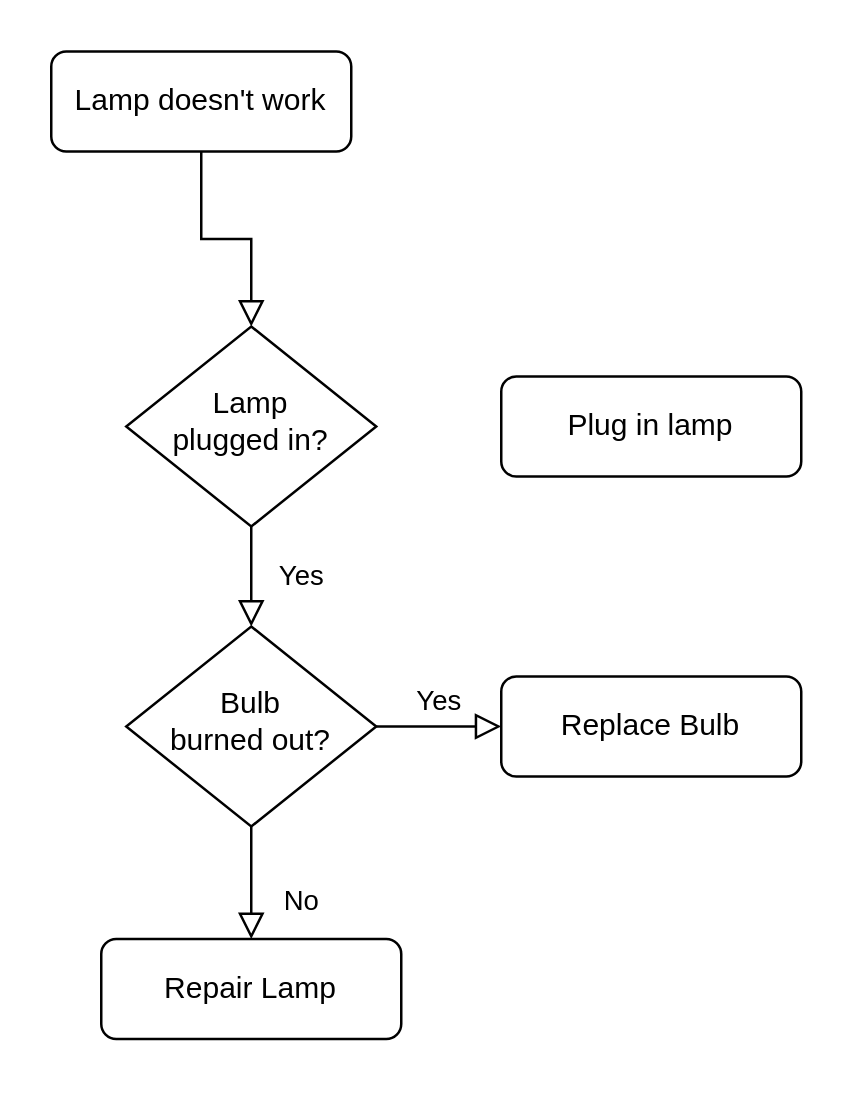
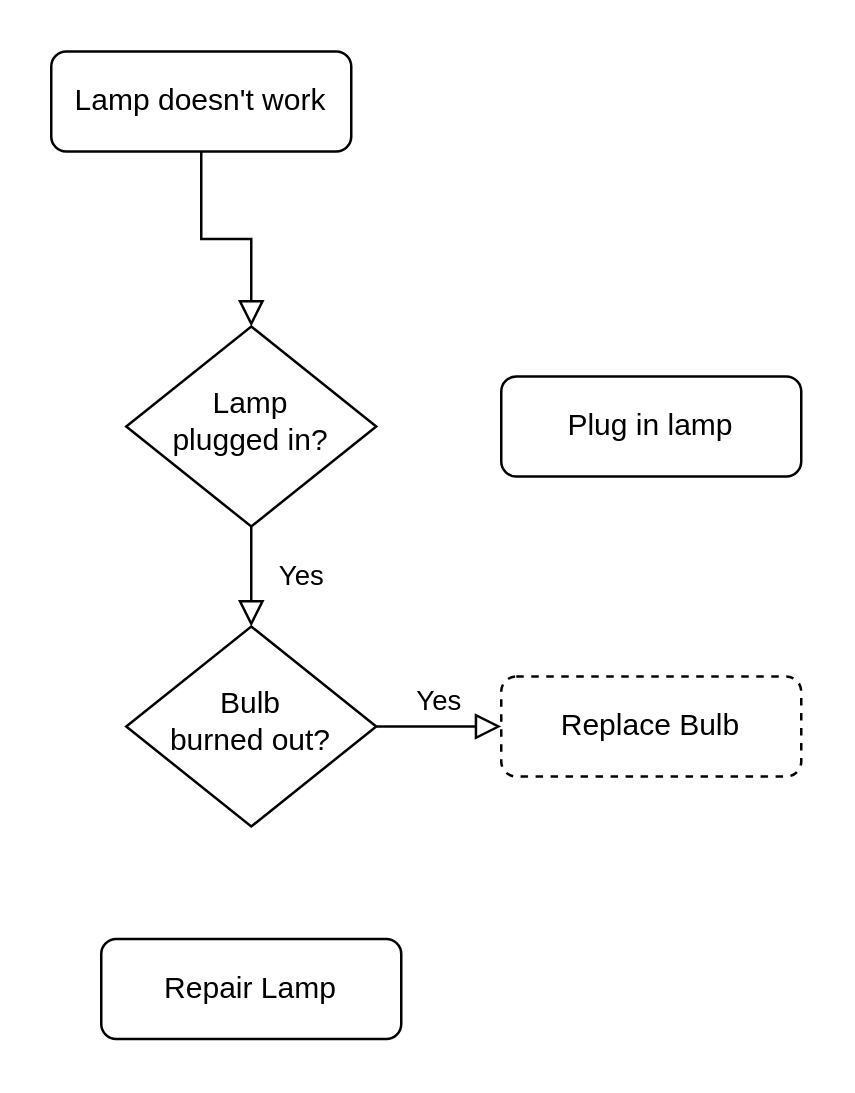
(651, 726) -> (651, 726)
(251, 869) -> none
